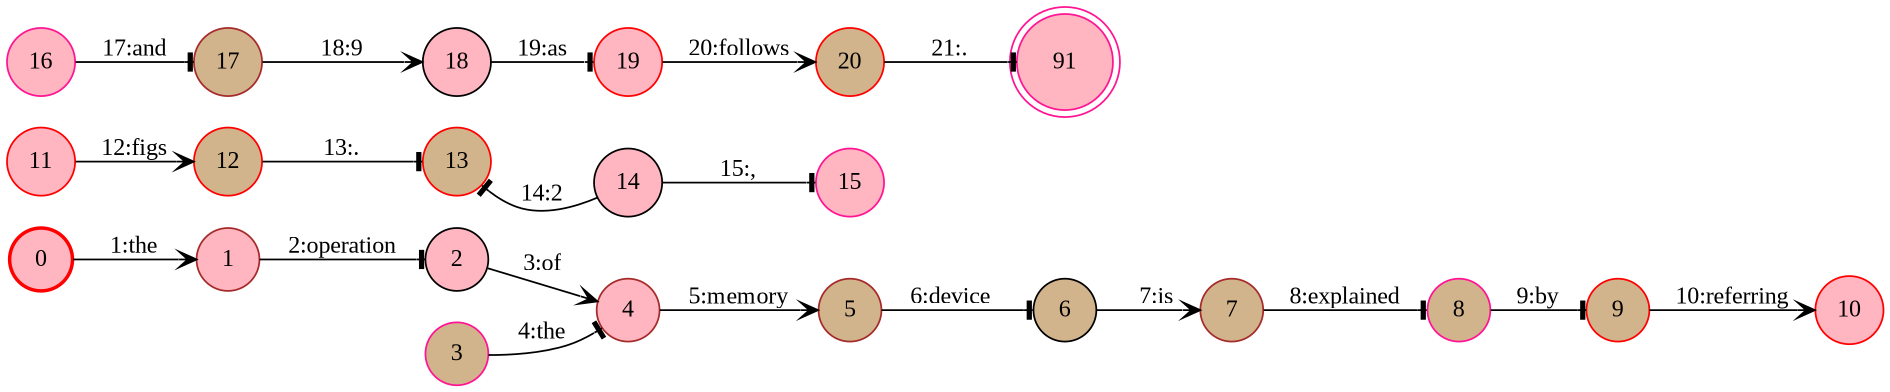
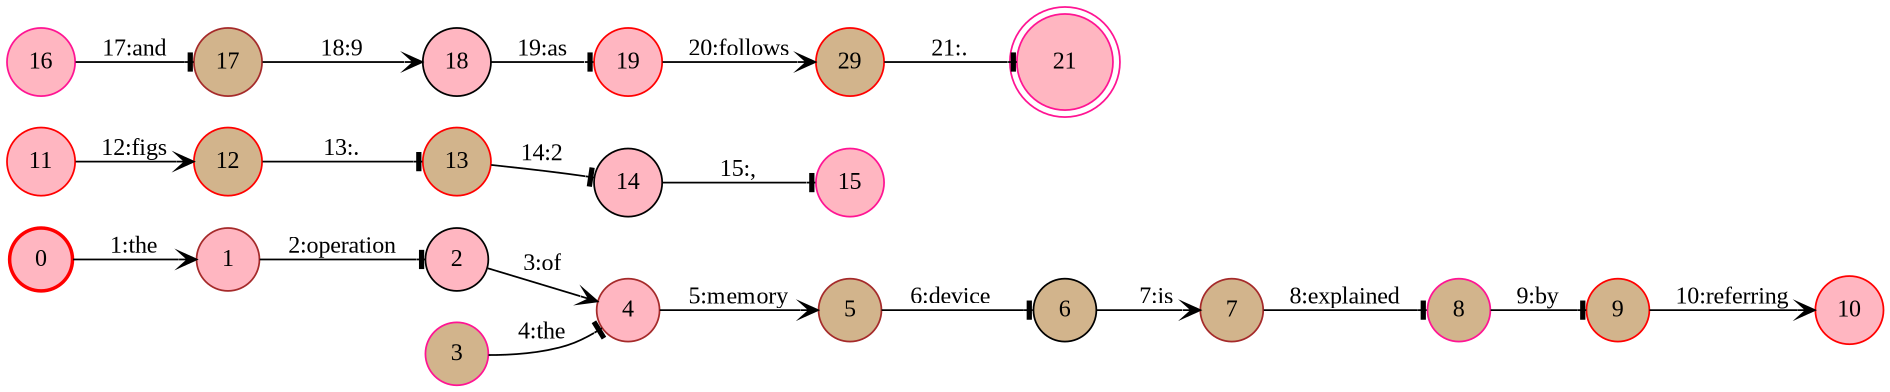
(850, 62) -> (850, 62)
(1065, 62) -> (1065, 62)
(542, 211) -> (538, 170)
